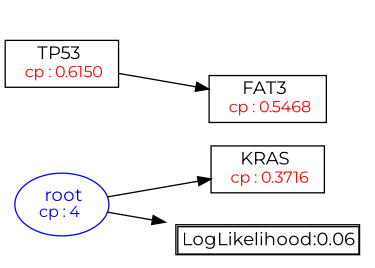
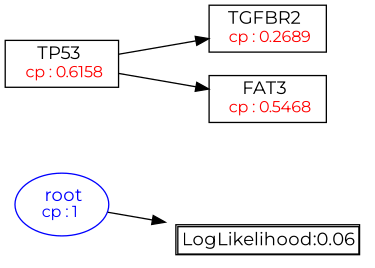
none -> (268, 29)
(64, 72) -> (64, 72)
(268, 169) -> none
(62, 212) -> (62, 212)
